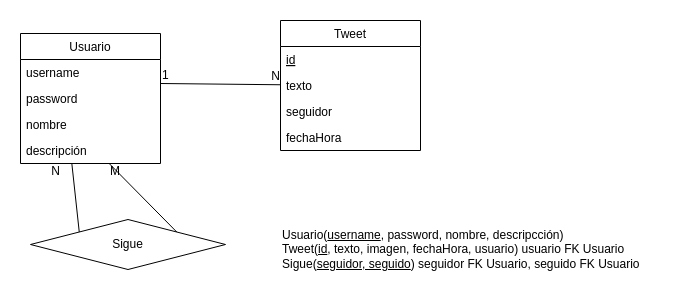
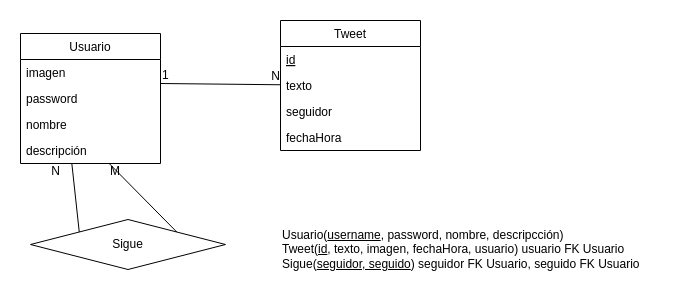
(53, 73) -> (45, 73)
